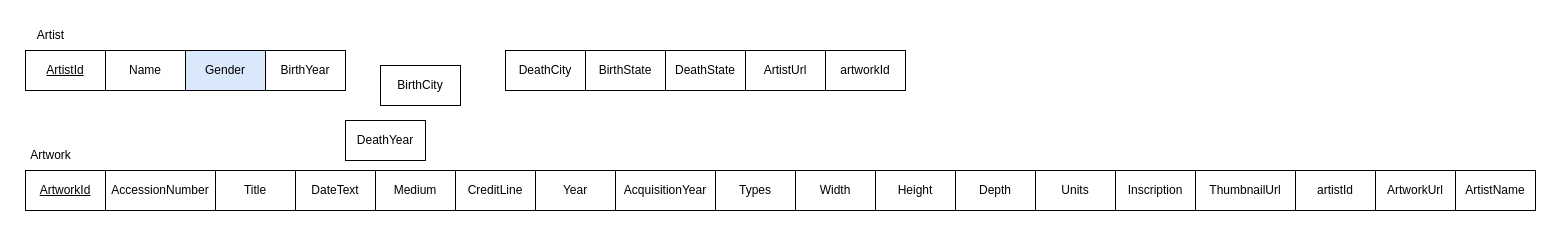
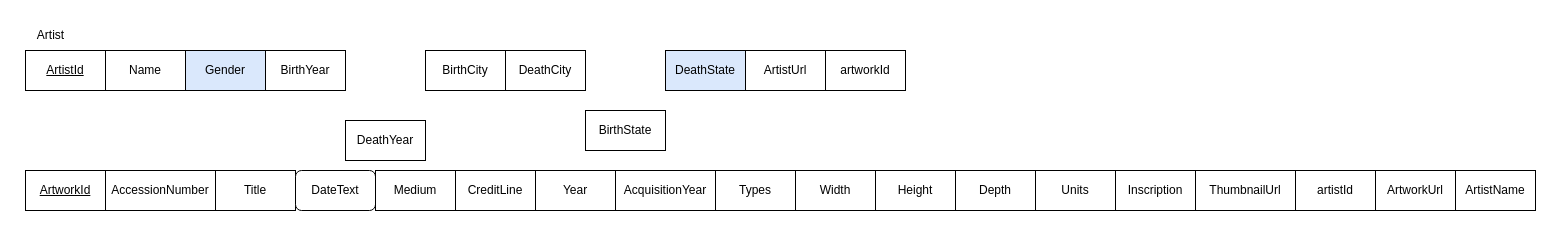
(626, 71) -> (626, 131)
(706, 71) -> (706, 71)
(421, 86) -> (466, 71)
(51, 156) -> none
(336, 191) -> (336, 191)
